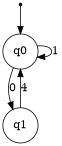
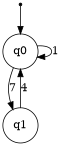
(13, 88) -> (13, 88)
